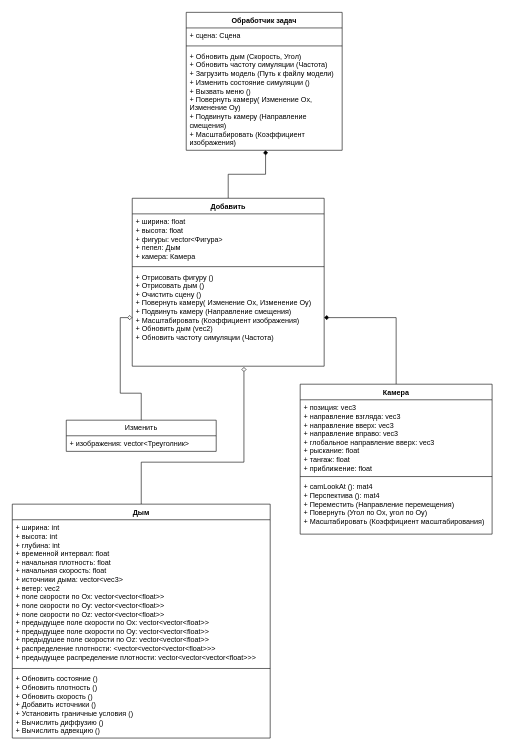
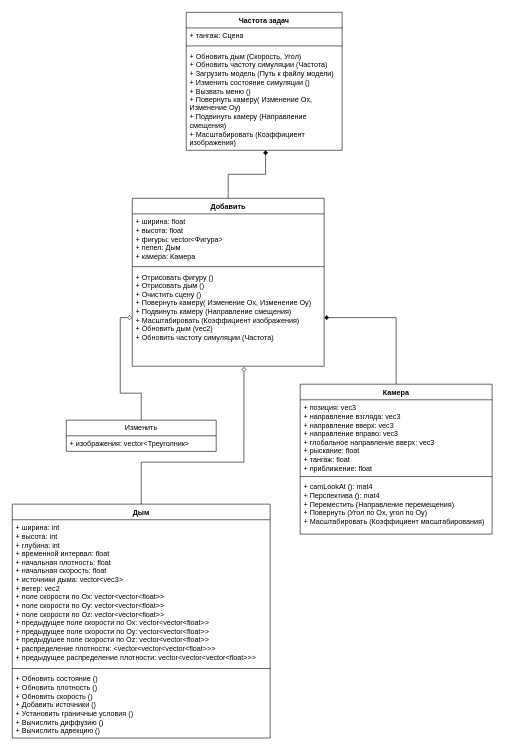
(264, 21) -> (264, 21)
(215, 36) -> (217, 36)
